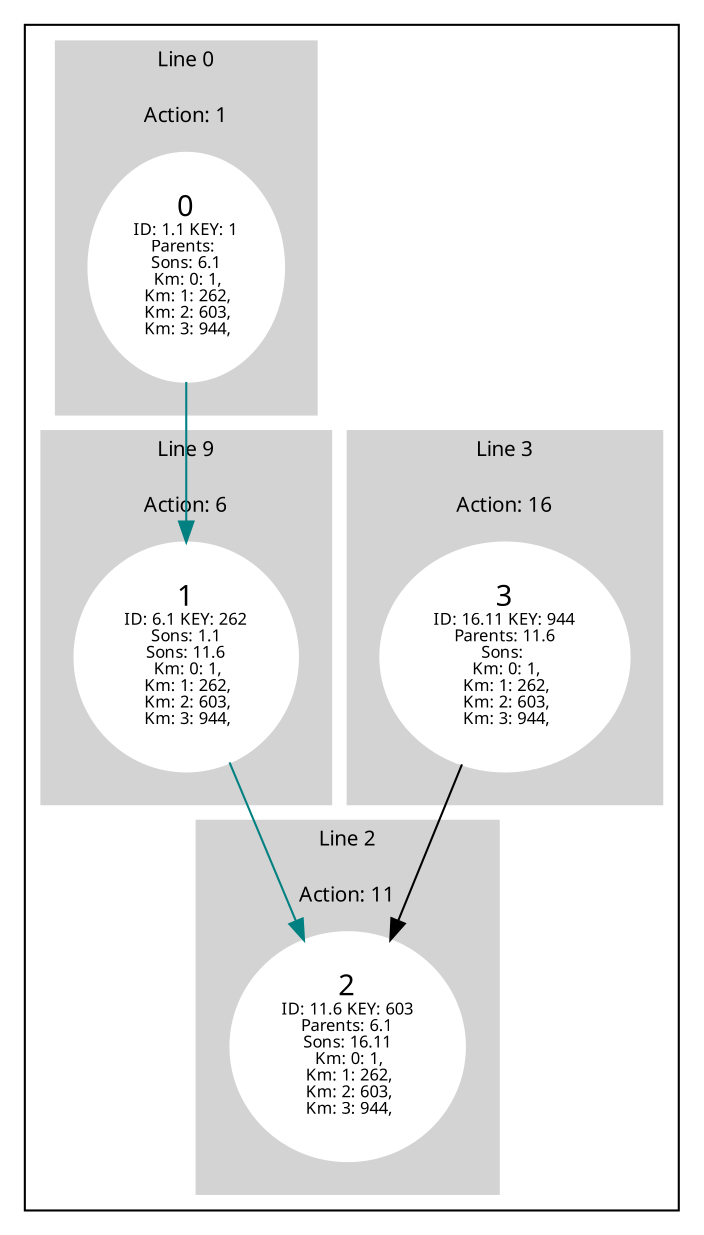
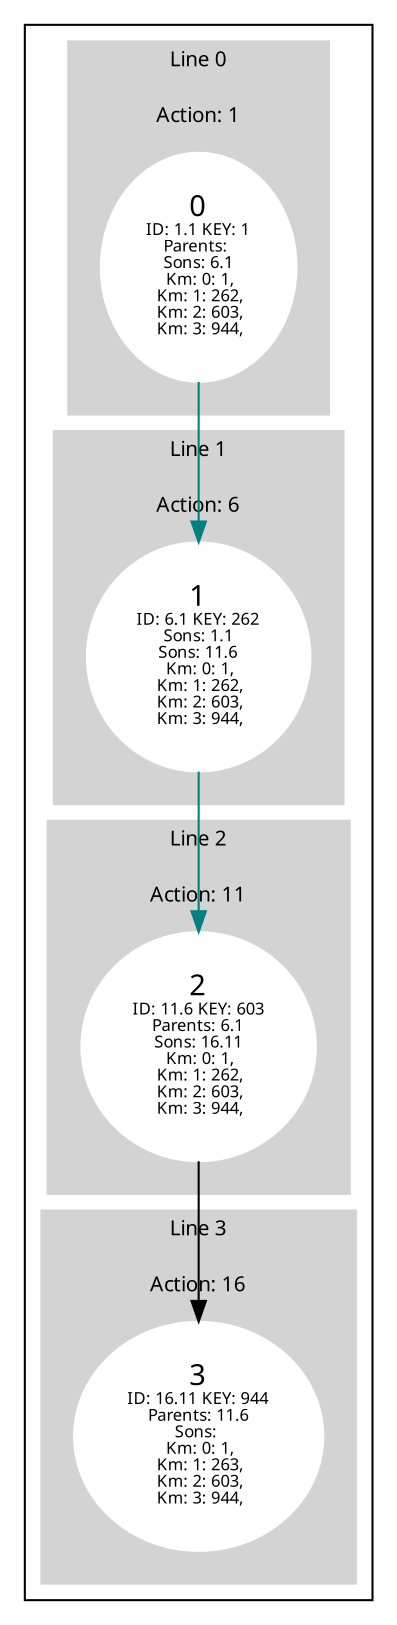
(186, 451) -> (199, 451)
(505, 686) -> (199, 1465)
(430, 842) -> (199, 1231)
